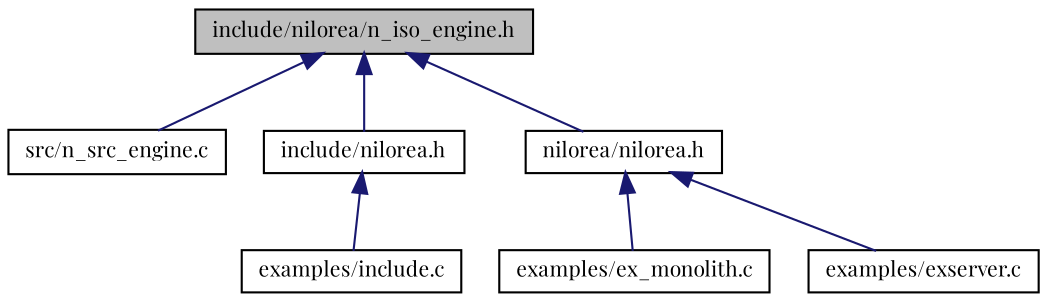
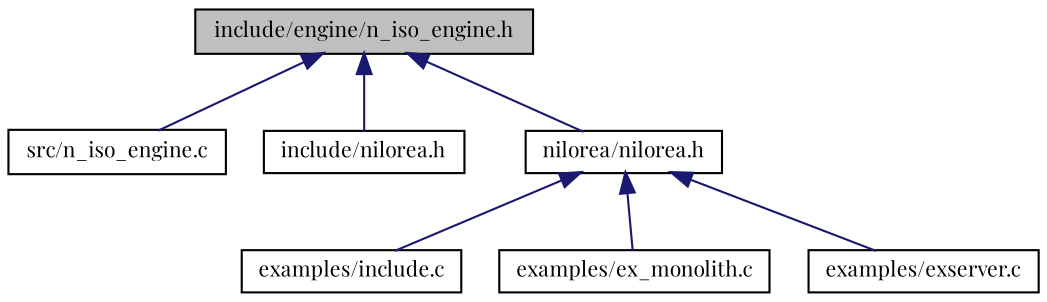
(364, 32) -> (364, 32)
(117, 152) -> (117, 152)
(357, 222) -> (478, 216)
